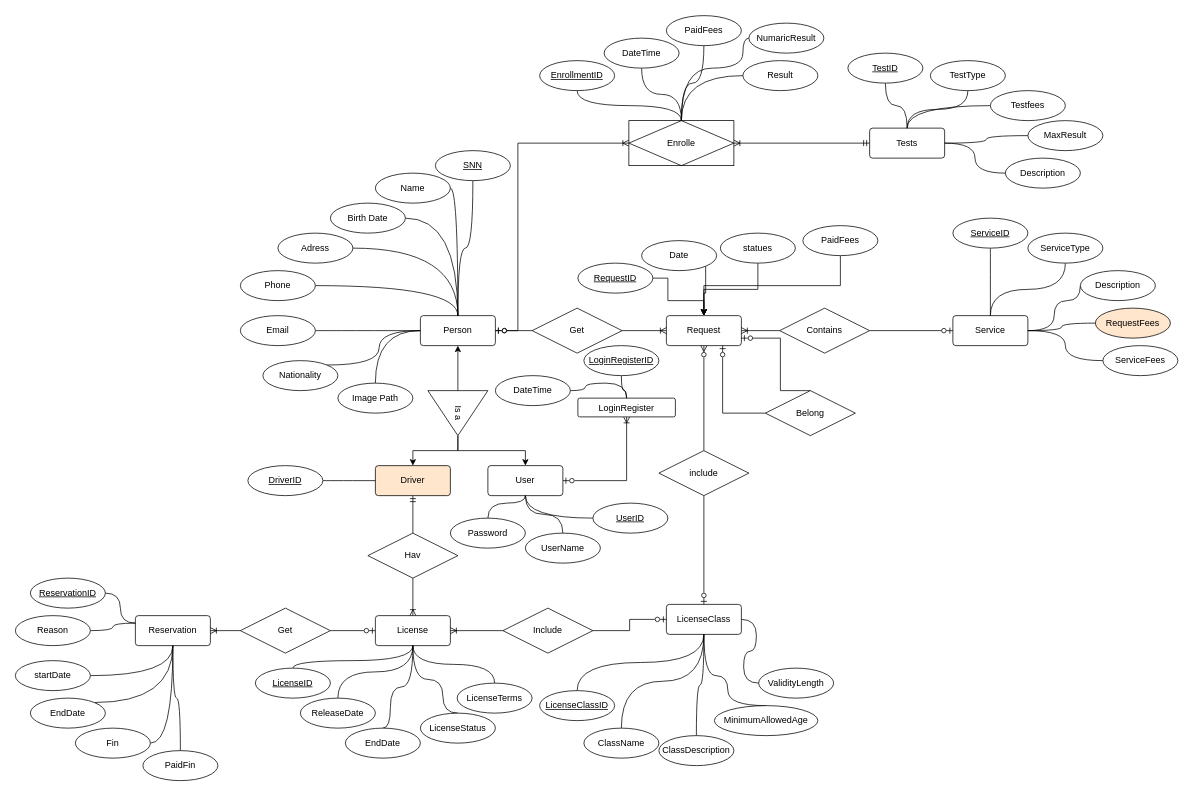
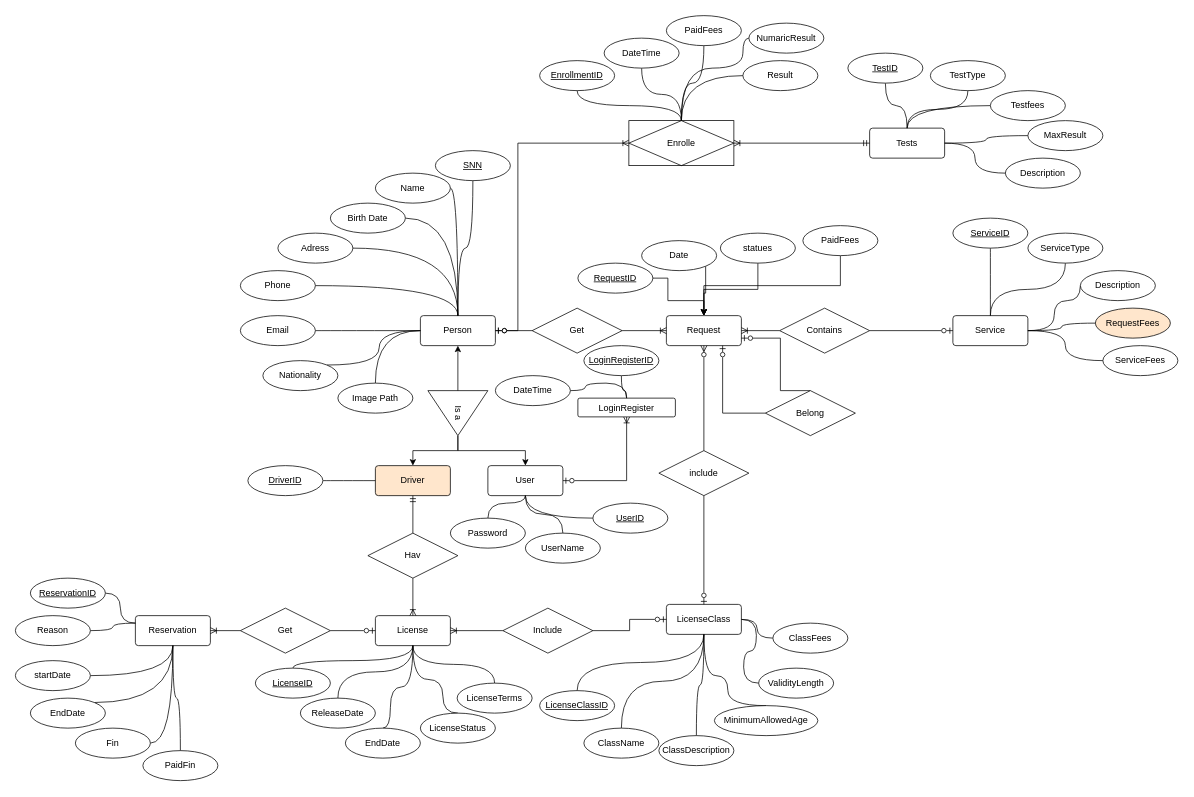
none -> (761, 636)
none -> (810, 638)
